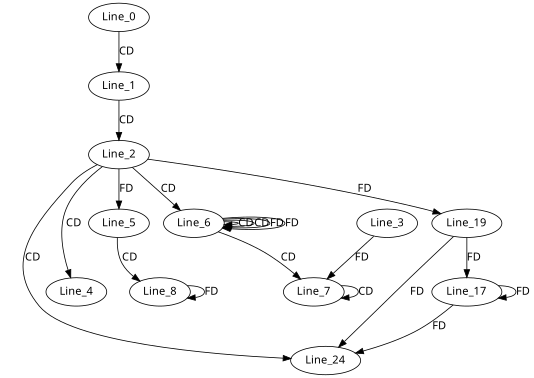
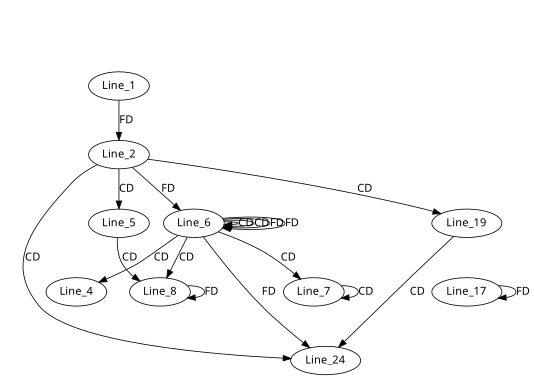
(119, 17) -> none
(127, 120) -> (127, 120)
(127, 189) -> (127, 189)
(169, 189) -> (169, 189)
(365, 189) -> (365, 189)
(65, 212) -> (144, 260)
(387, 223) -> none
none -> (179, 254)
(467, 254) -> none
(418, 292) -> (418, 292)
(411, 334) -> (250, 293)
